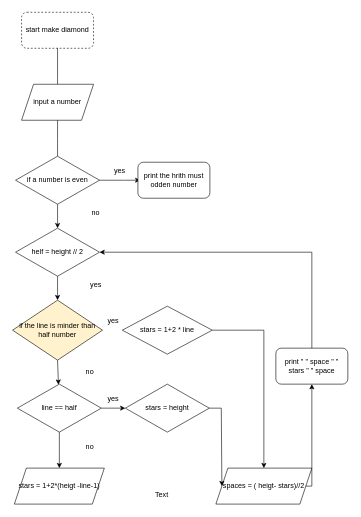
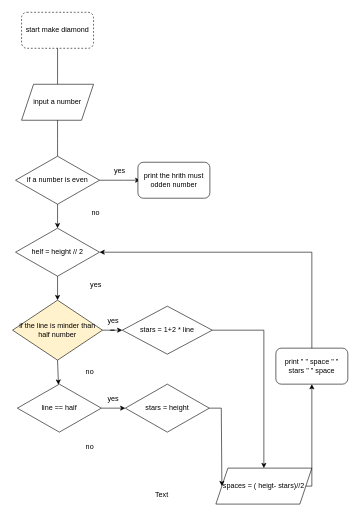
none -> (111, 330)
(59, 448) -> none
(59, 486) -> none
